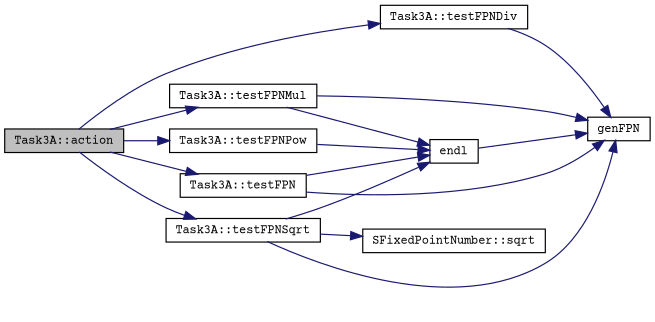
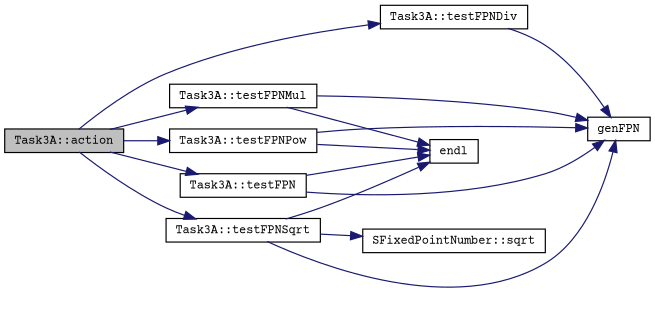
(527, 141) -> (446, 127)
